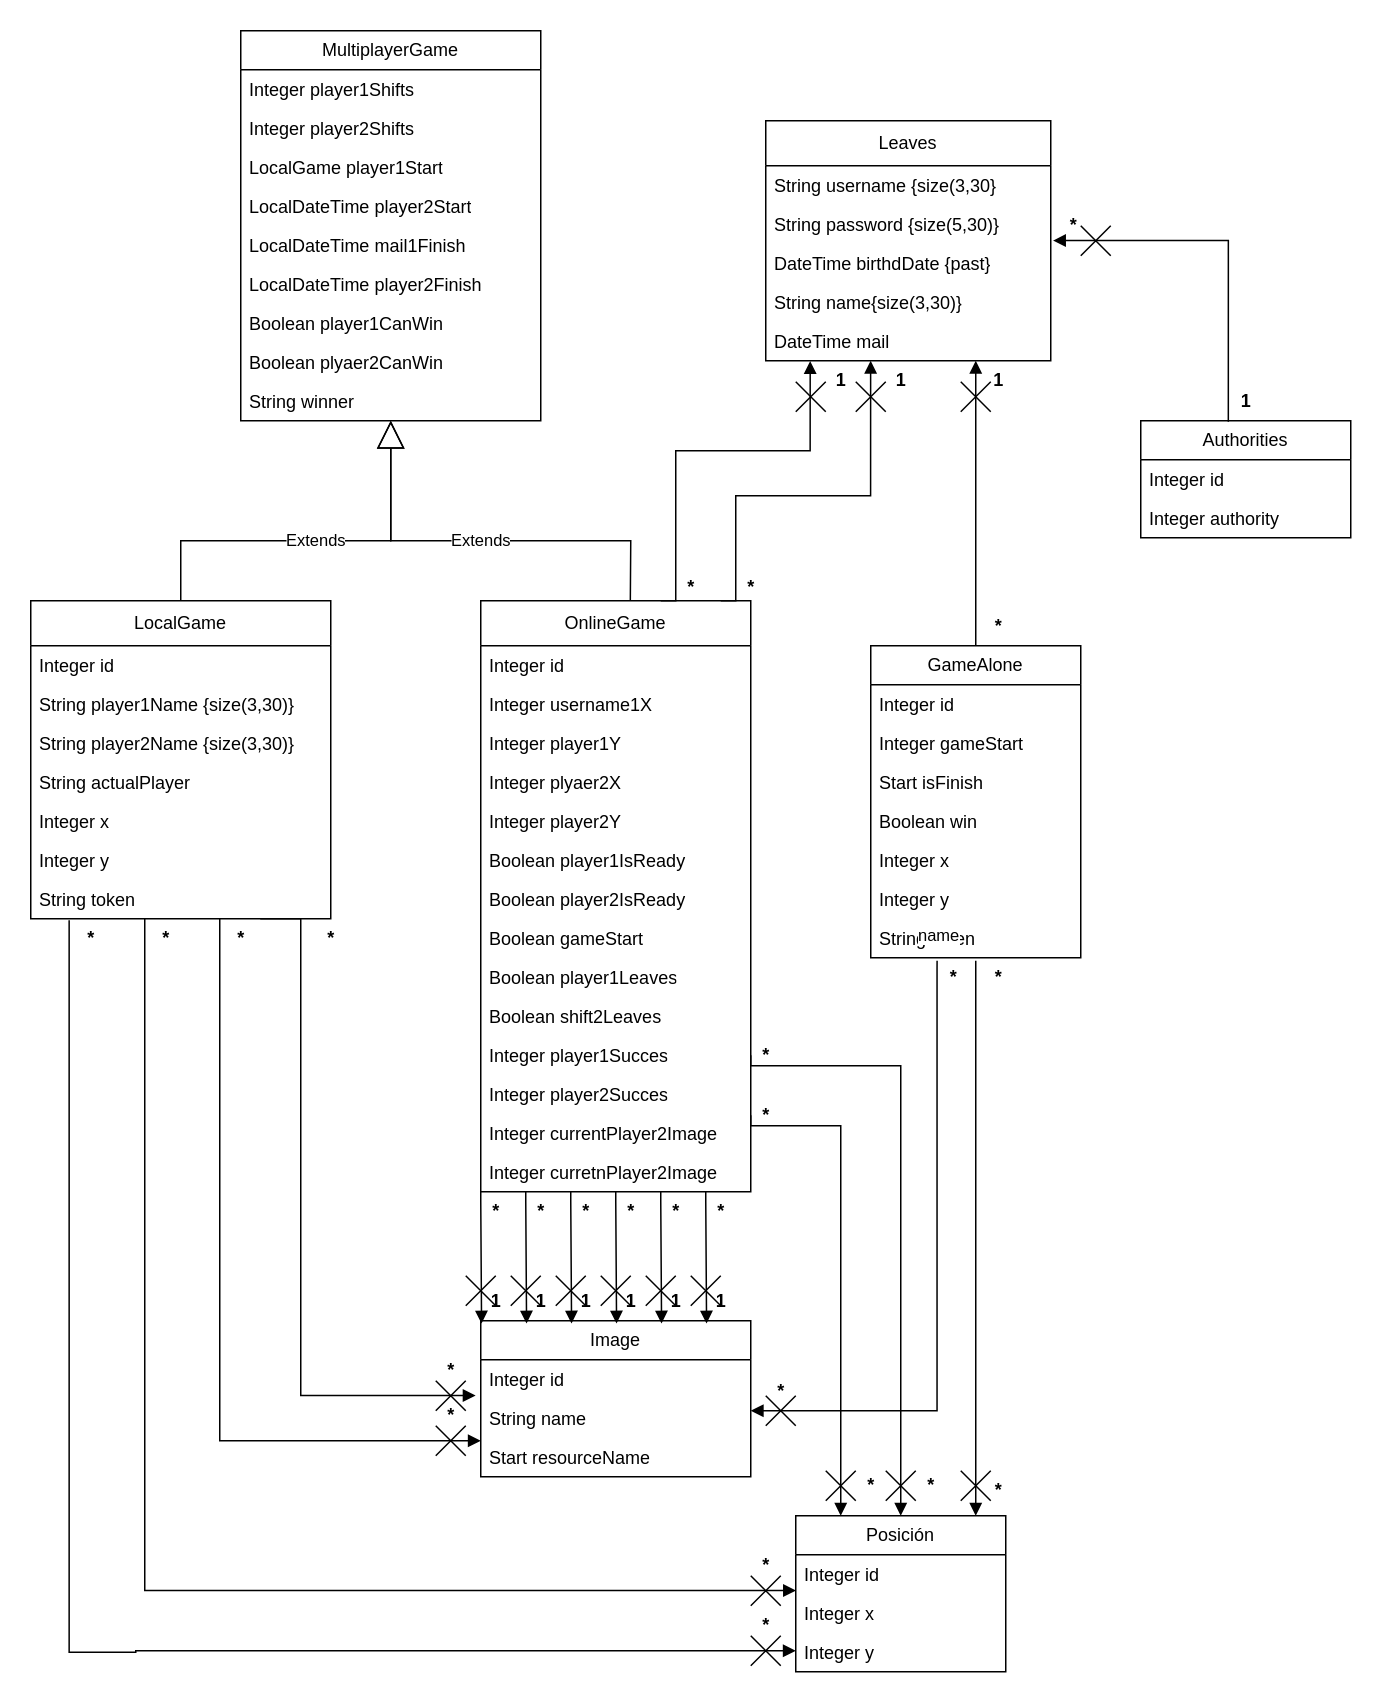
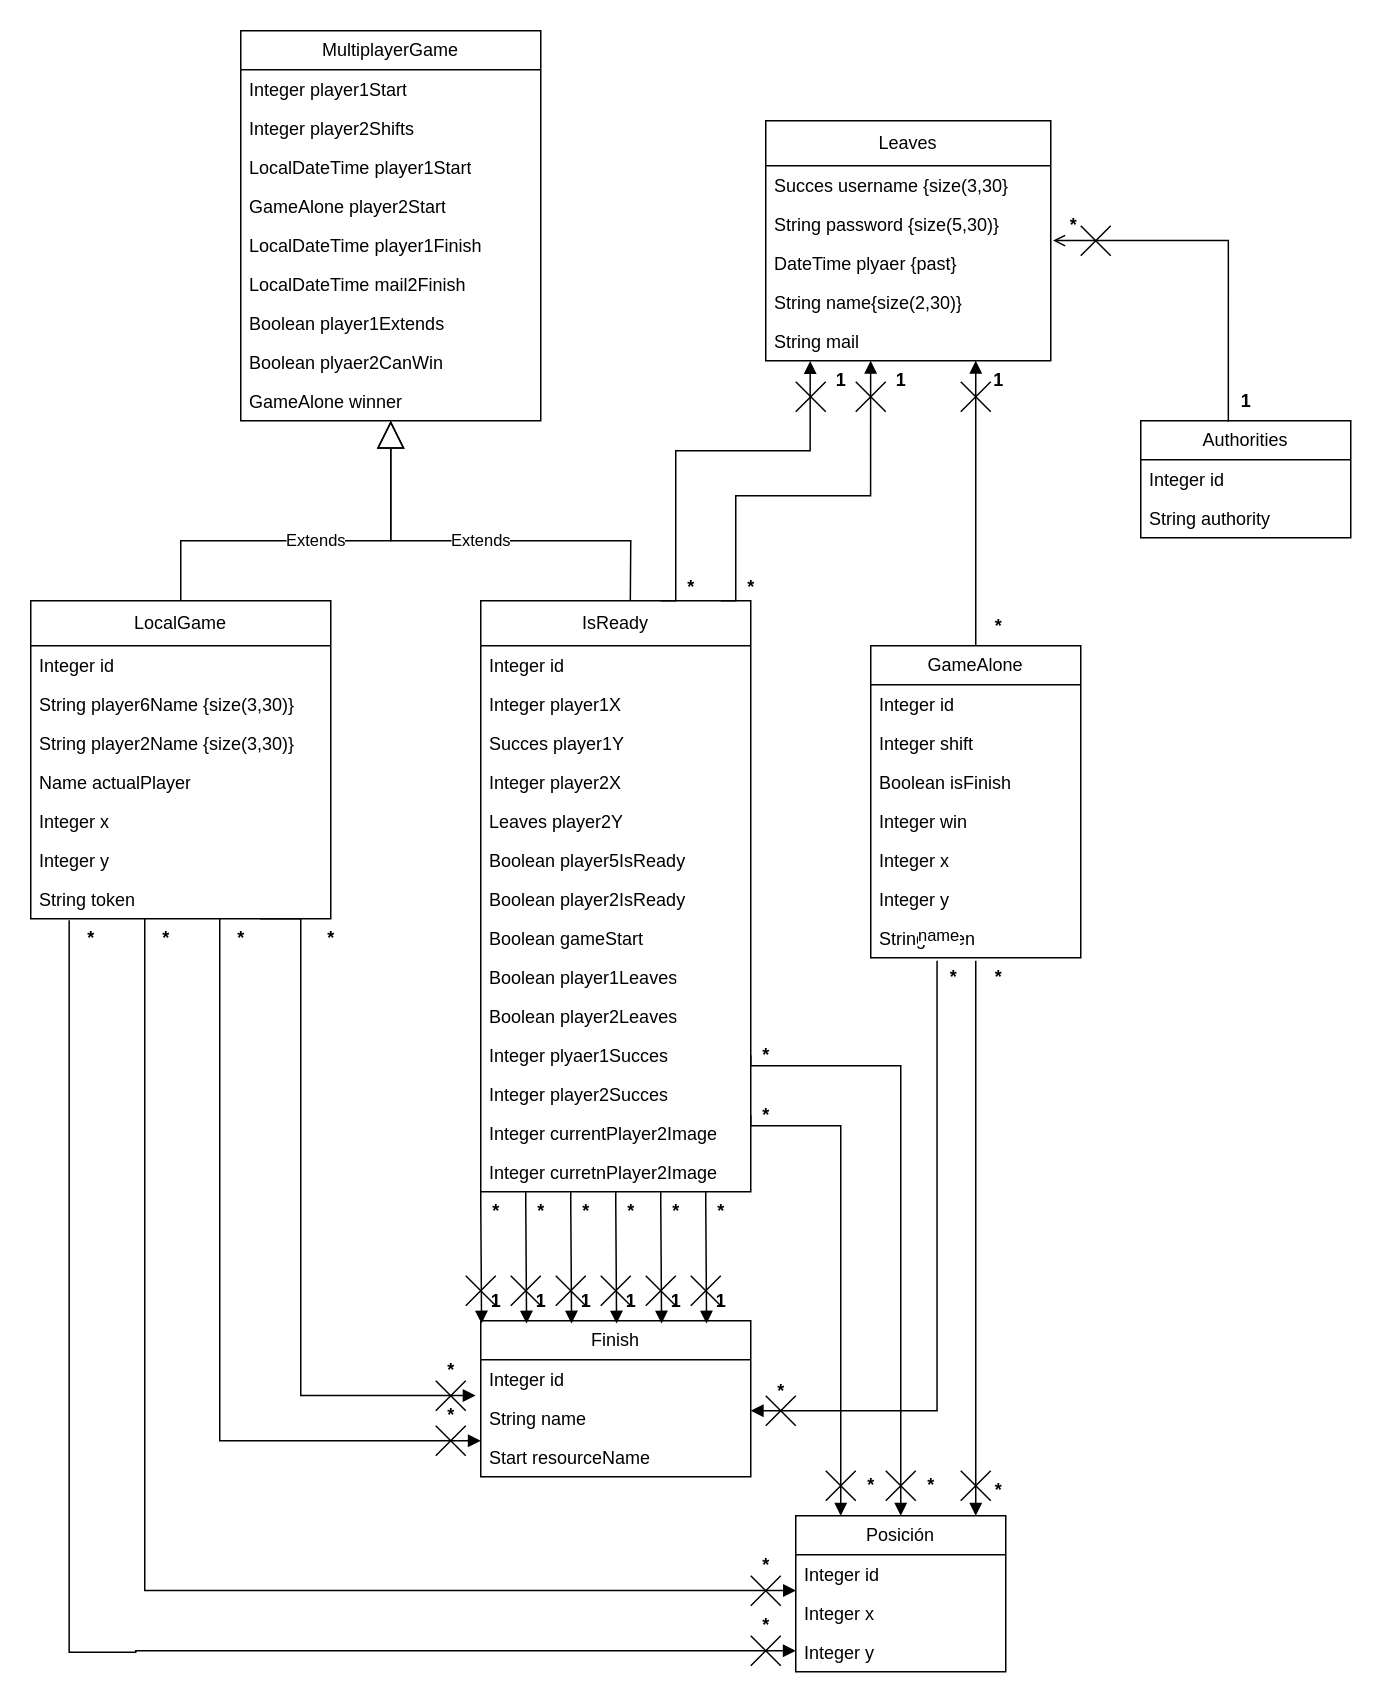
(349, 91) -> (346, 91)
(354, 169) -> (371, 169)
(899, 187) -> (901, 187)
(371, 208) -> (354, 208)
(1066, 241) -> (1062, 241)
(359, 247) -> (372, 247)
(896, 265) -> (876, 265)
(372, 286) -> (359, 286)
(881, 304) -> (881, 304)
(346, 325) -> (354, 325)
(831, 343) -> (821, 343)
(308, 403) -> (323, 403)
(1231, 520) -> (1223, 520)
(616, 623) -> (616, 623)
(182, 706) -> (182, 706)
(578, 706) -> (566, 706)
(566, 745) -> (561, 745)
(963, 745) -> (941, 745)
(126, 784) -> (118, 784)
(566, 784) -> (566, 784)
(941, 784) -> (949, 784)
(566, 823) -> (561, 823)
(928, 823) -> (931, 823)
(594, 862) -> (594, 862)
(584, 1018) -> (589, 1018)
(591, 1057) -> (591, 1057)
(616, 1340) -> (616, 1340)
